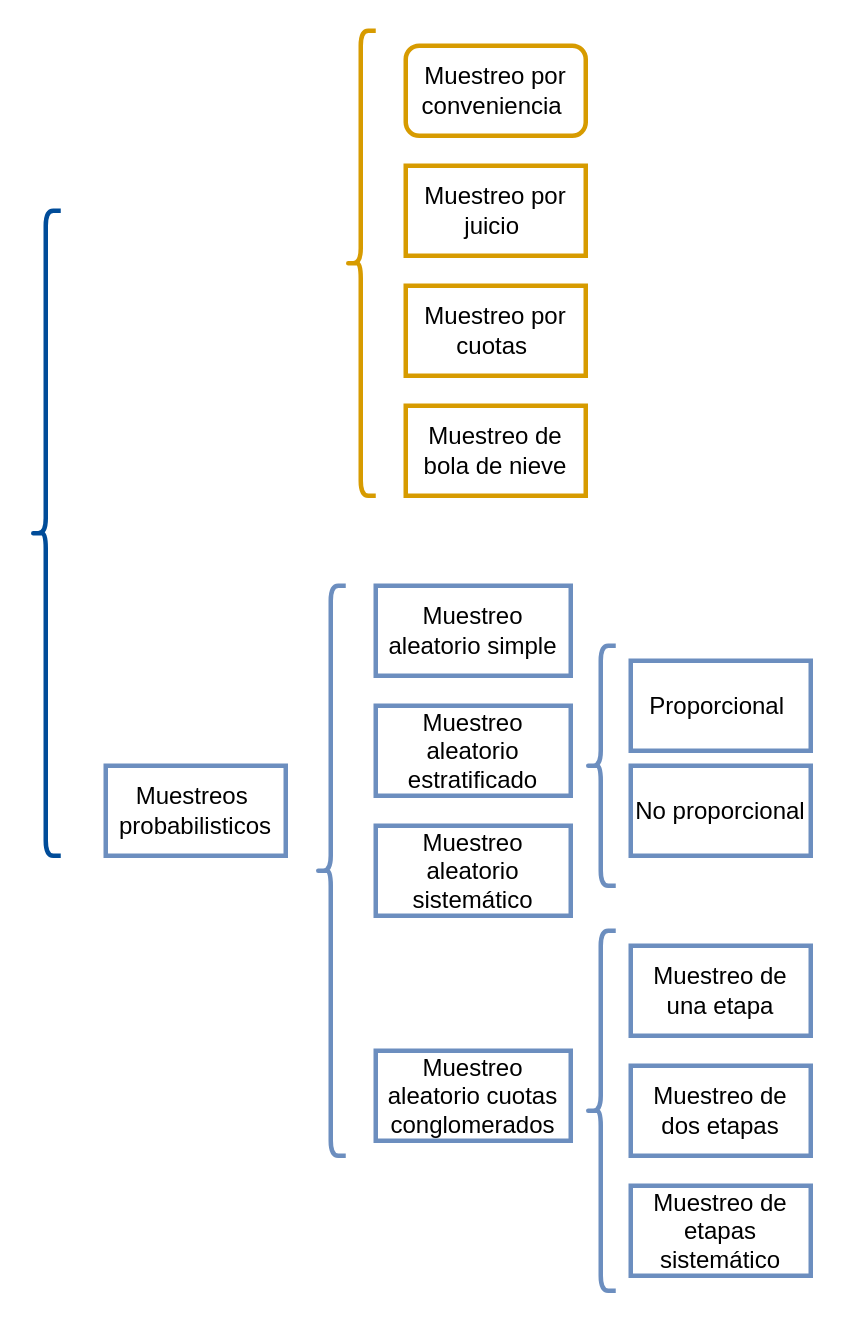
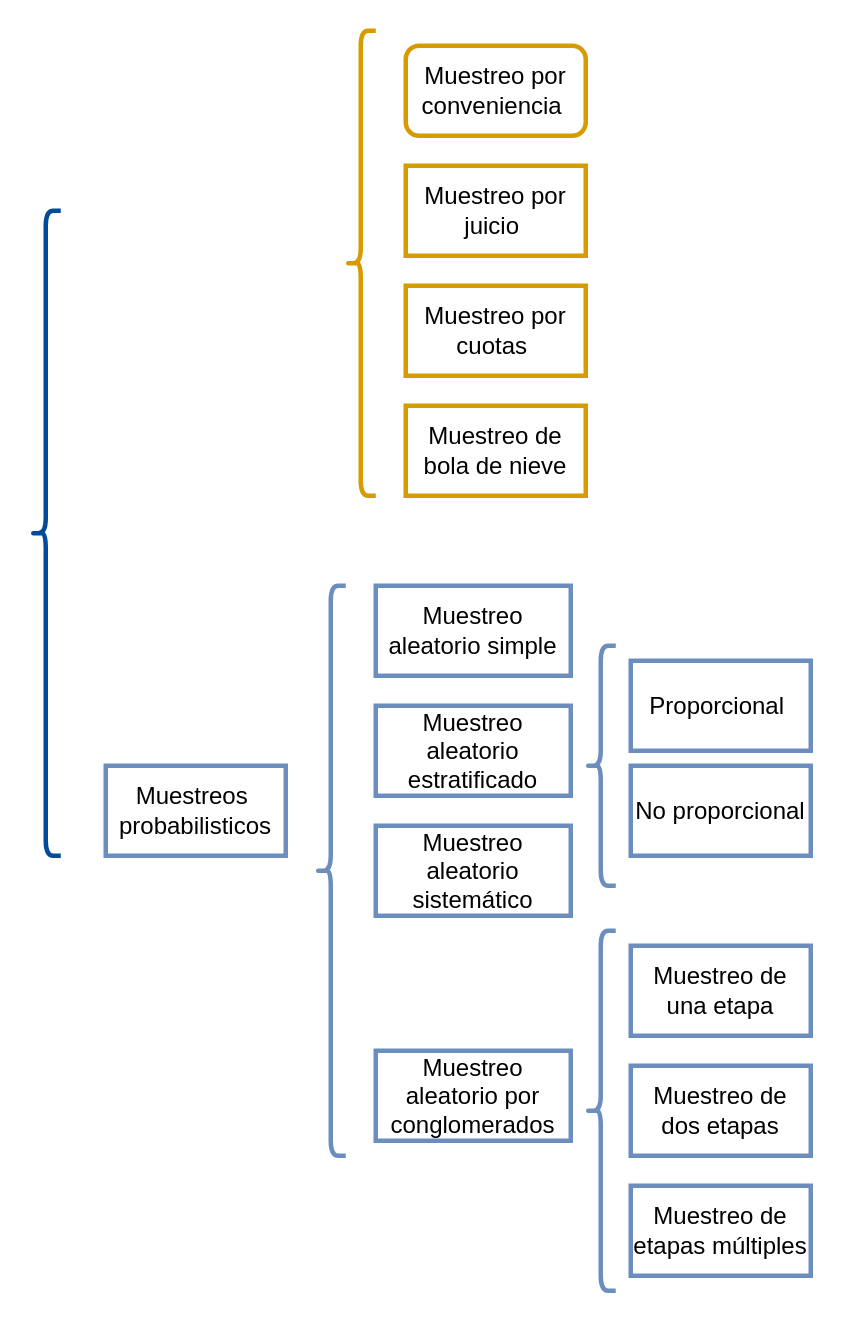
(473, 1096) -> (473, 1096)
(721, 1231) -> (721, 1231)
